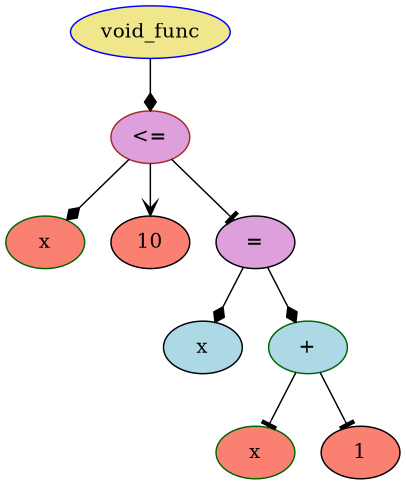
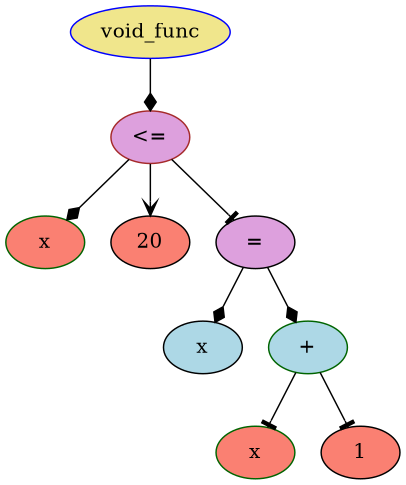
(150, 242) -> (150, 242)
